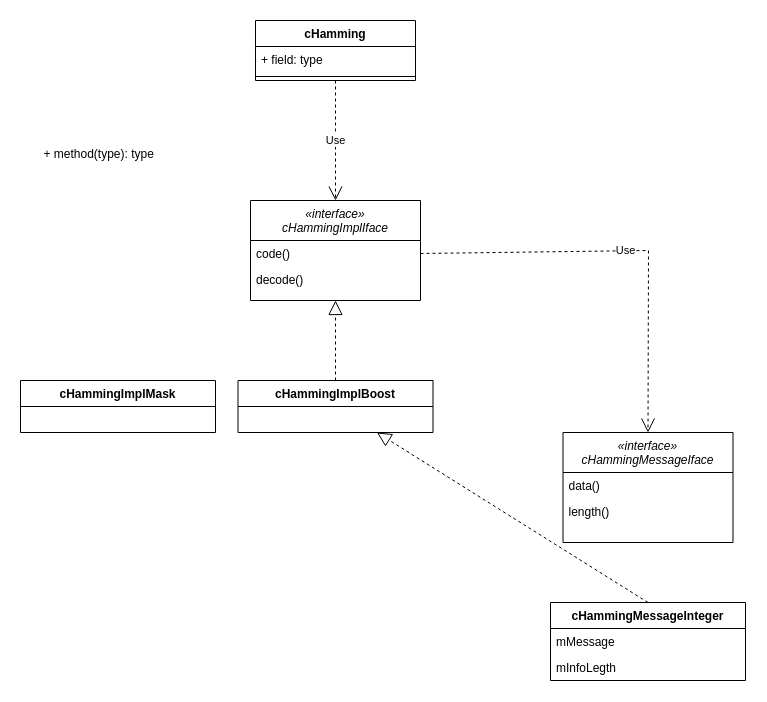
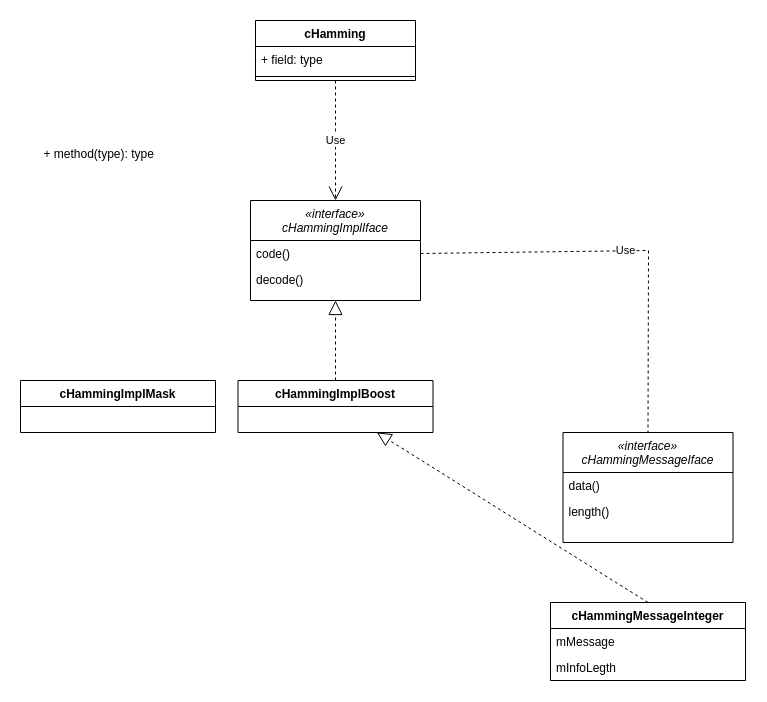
(648, 426) -> (648, 428)
